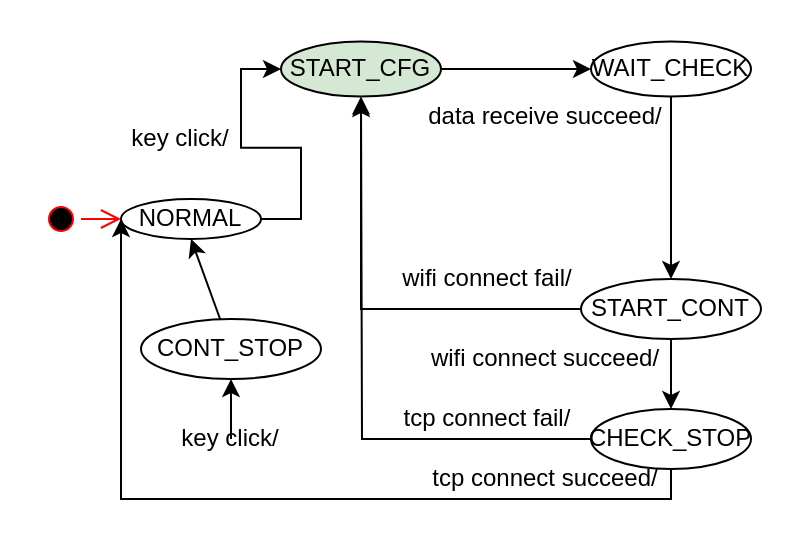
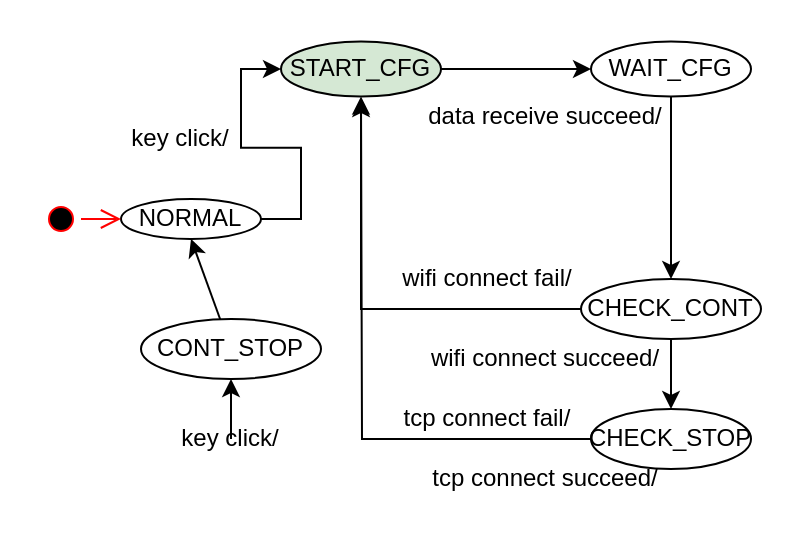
(671, 69) -> (671, 69)
(671, 309) -> (671, 309)
(278, 499) -> none
